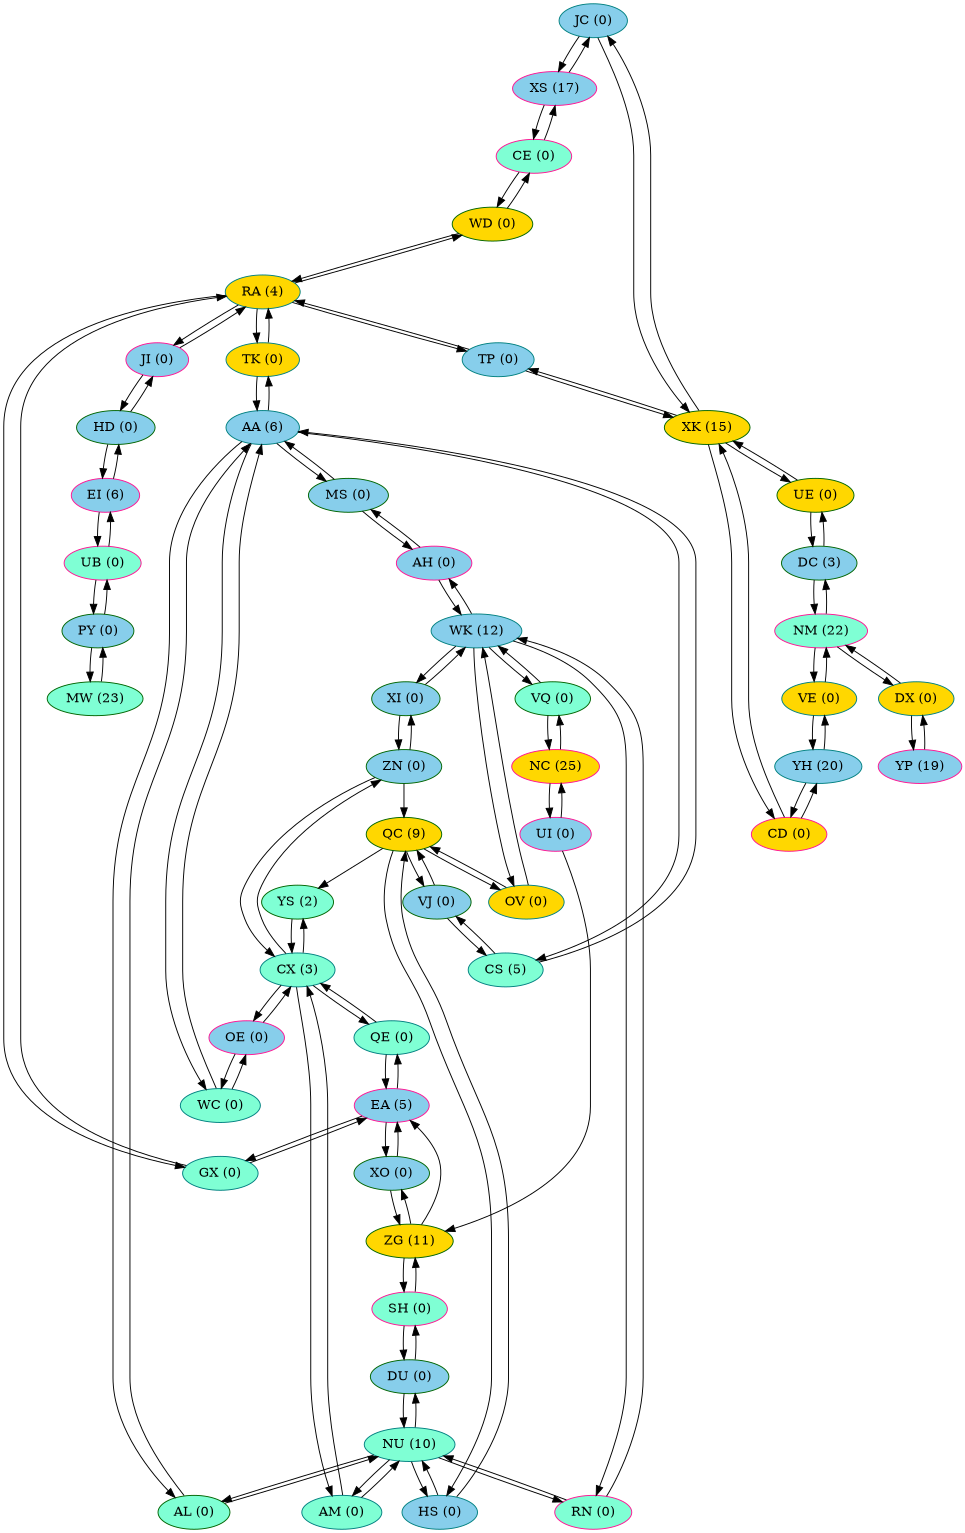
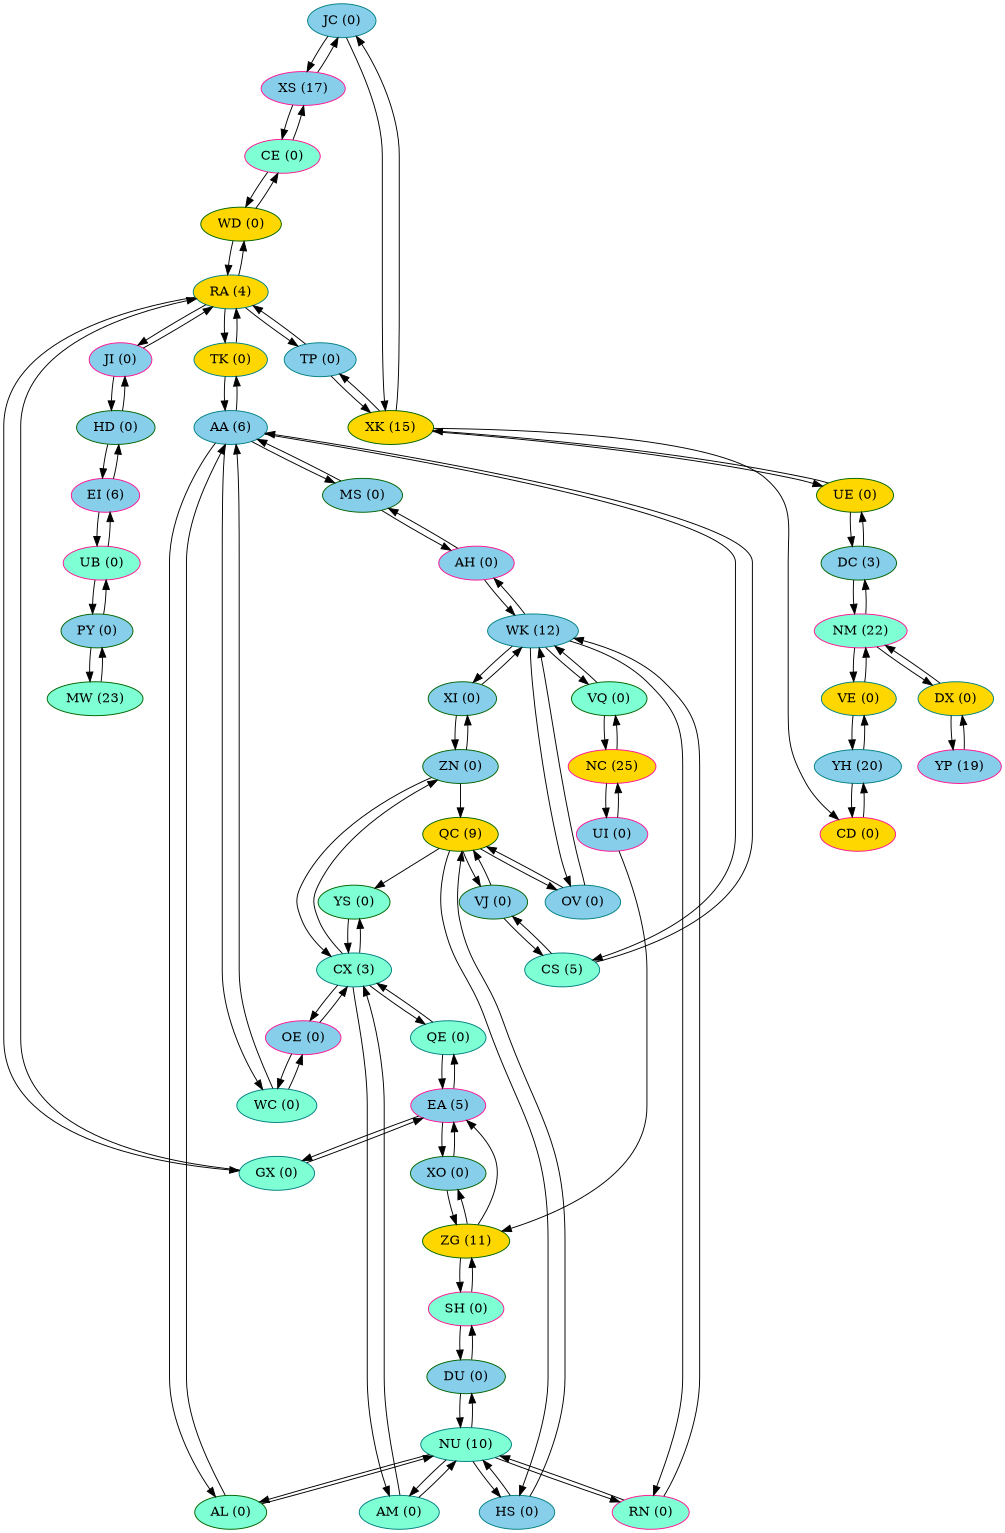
(749, 636) -> none
(298, 902) -> (354, 902)
(526, 902) -> (583, 902)
